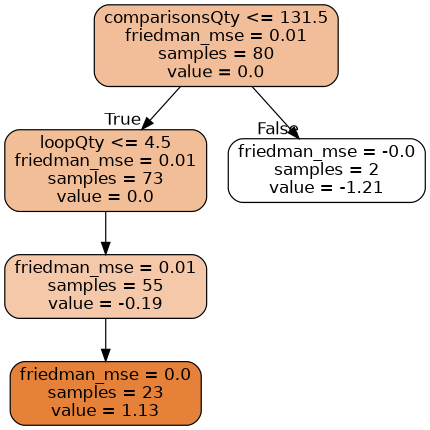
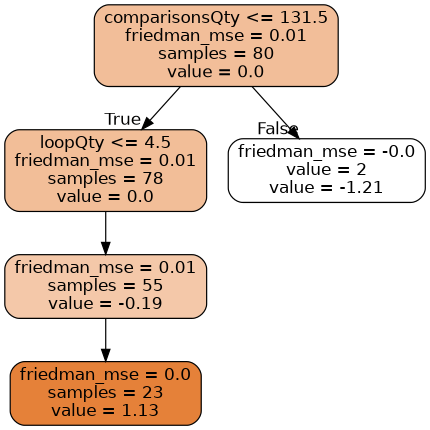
(106, 171) -> (106, 171)
(327, 171) -> (327, 171)
